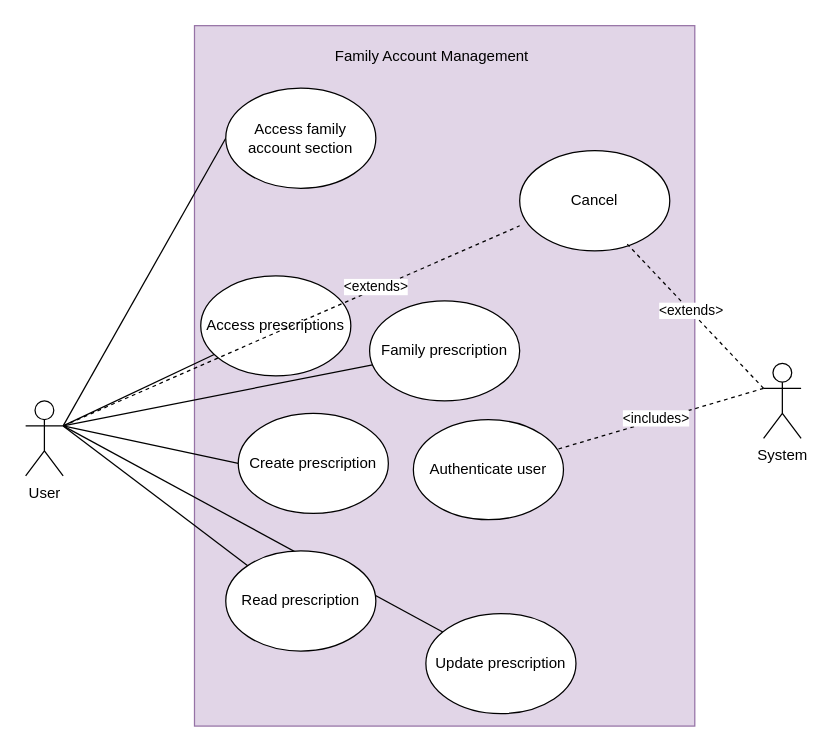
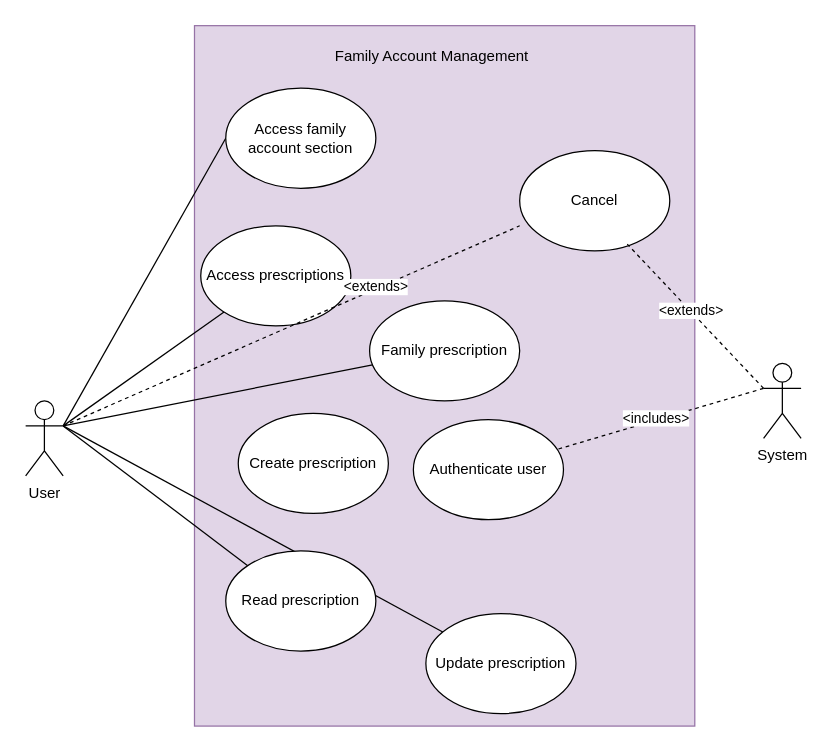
(276, 326) -> (276, 276)
(155, 445) -> none
